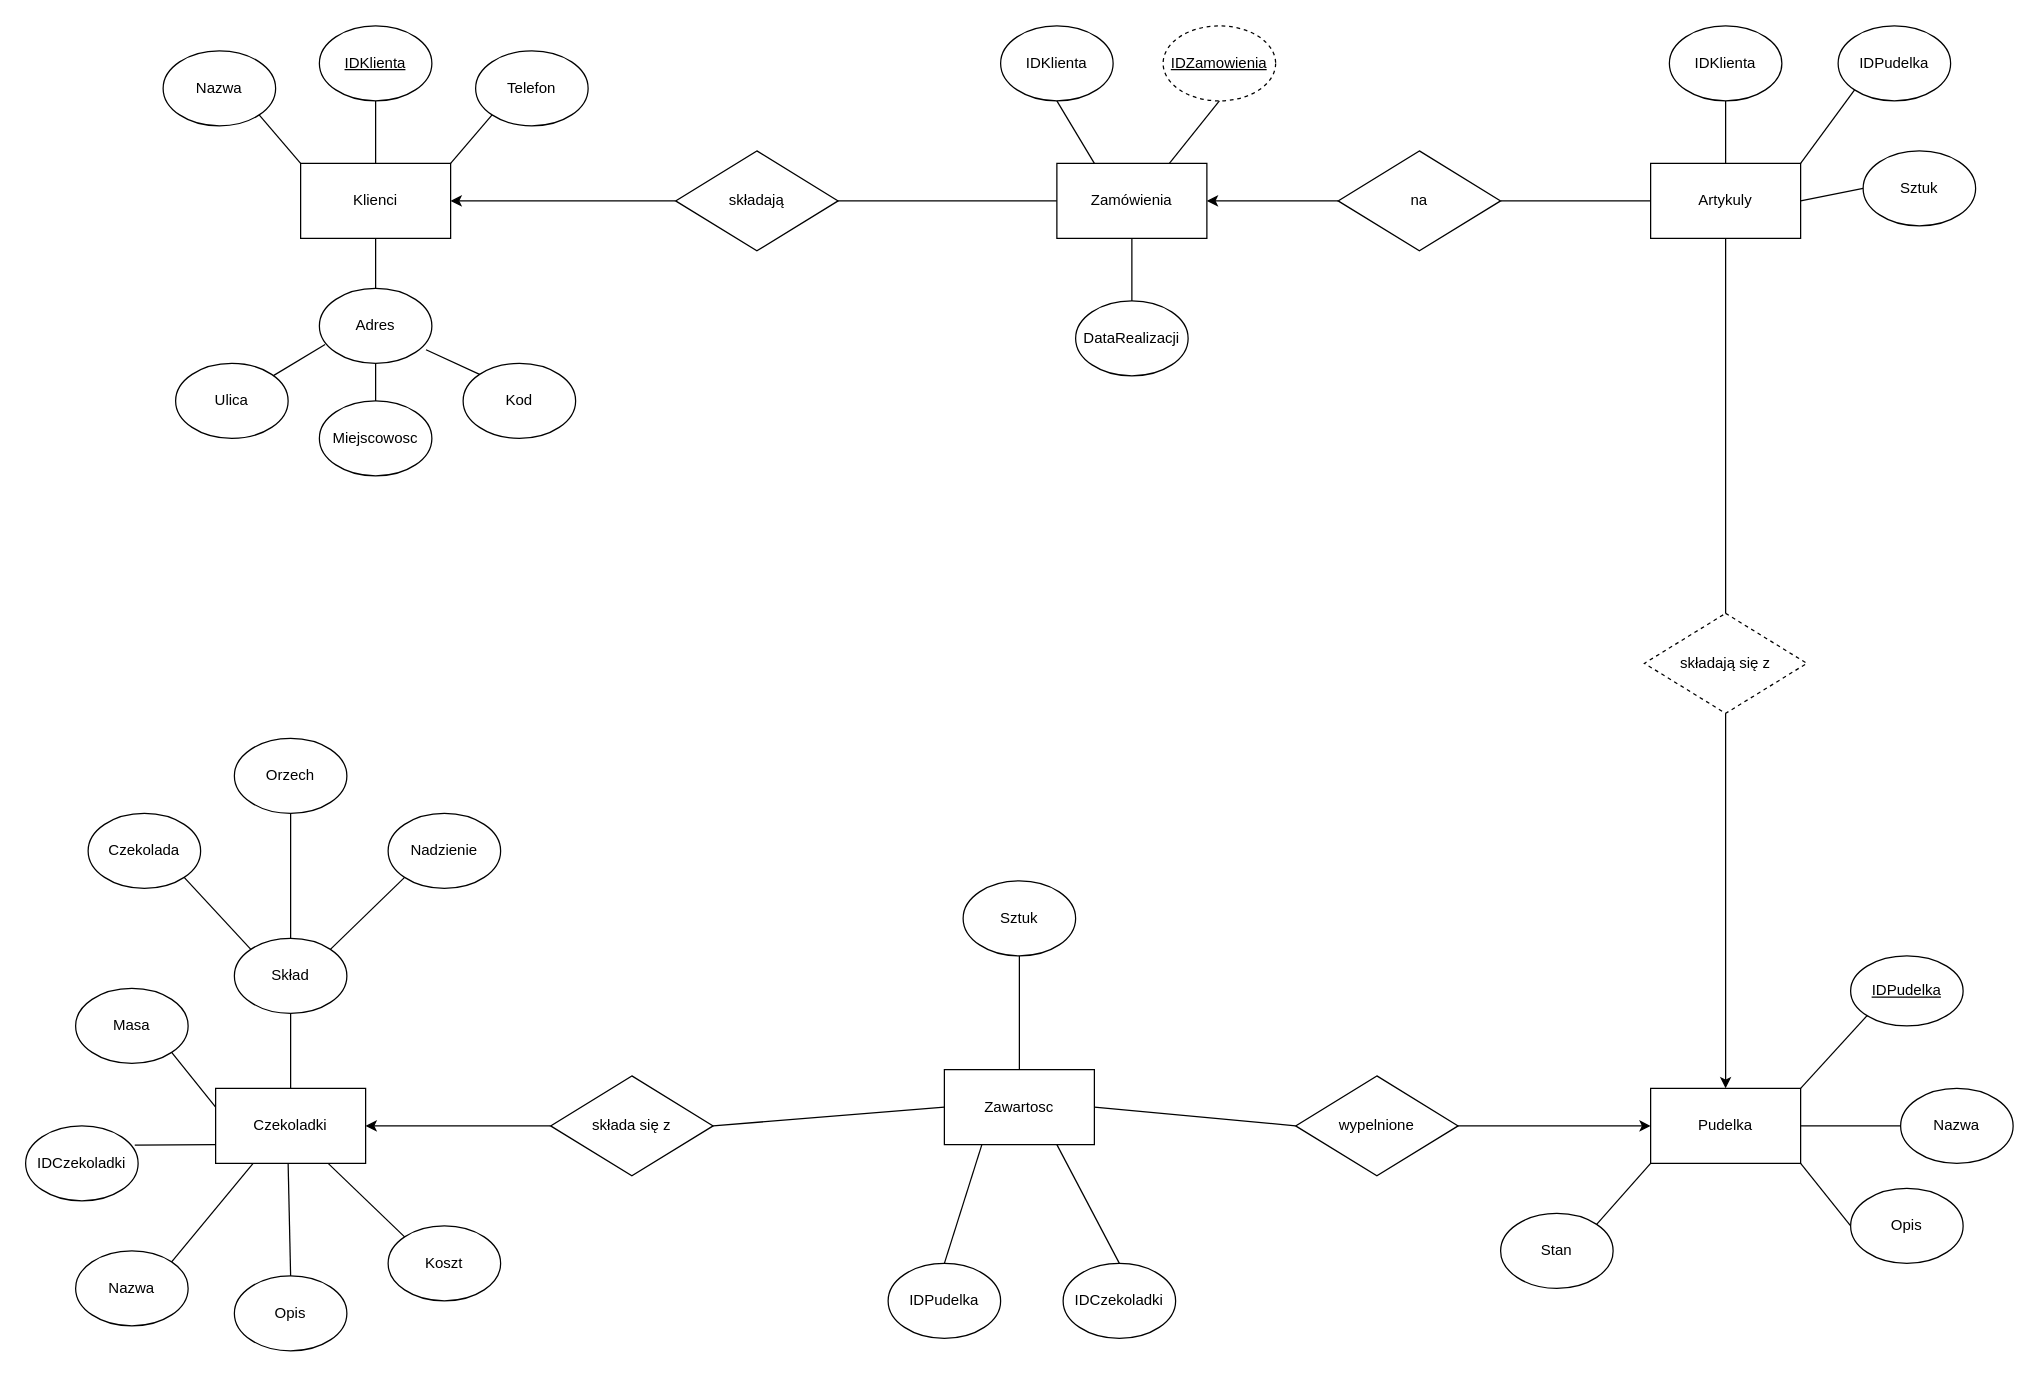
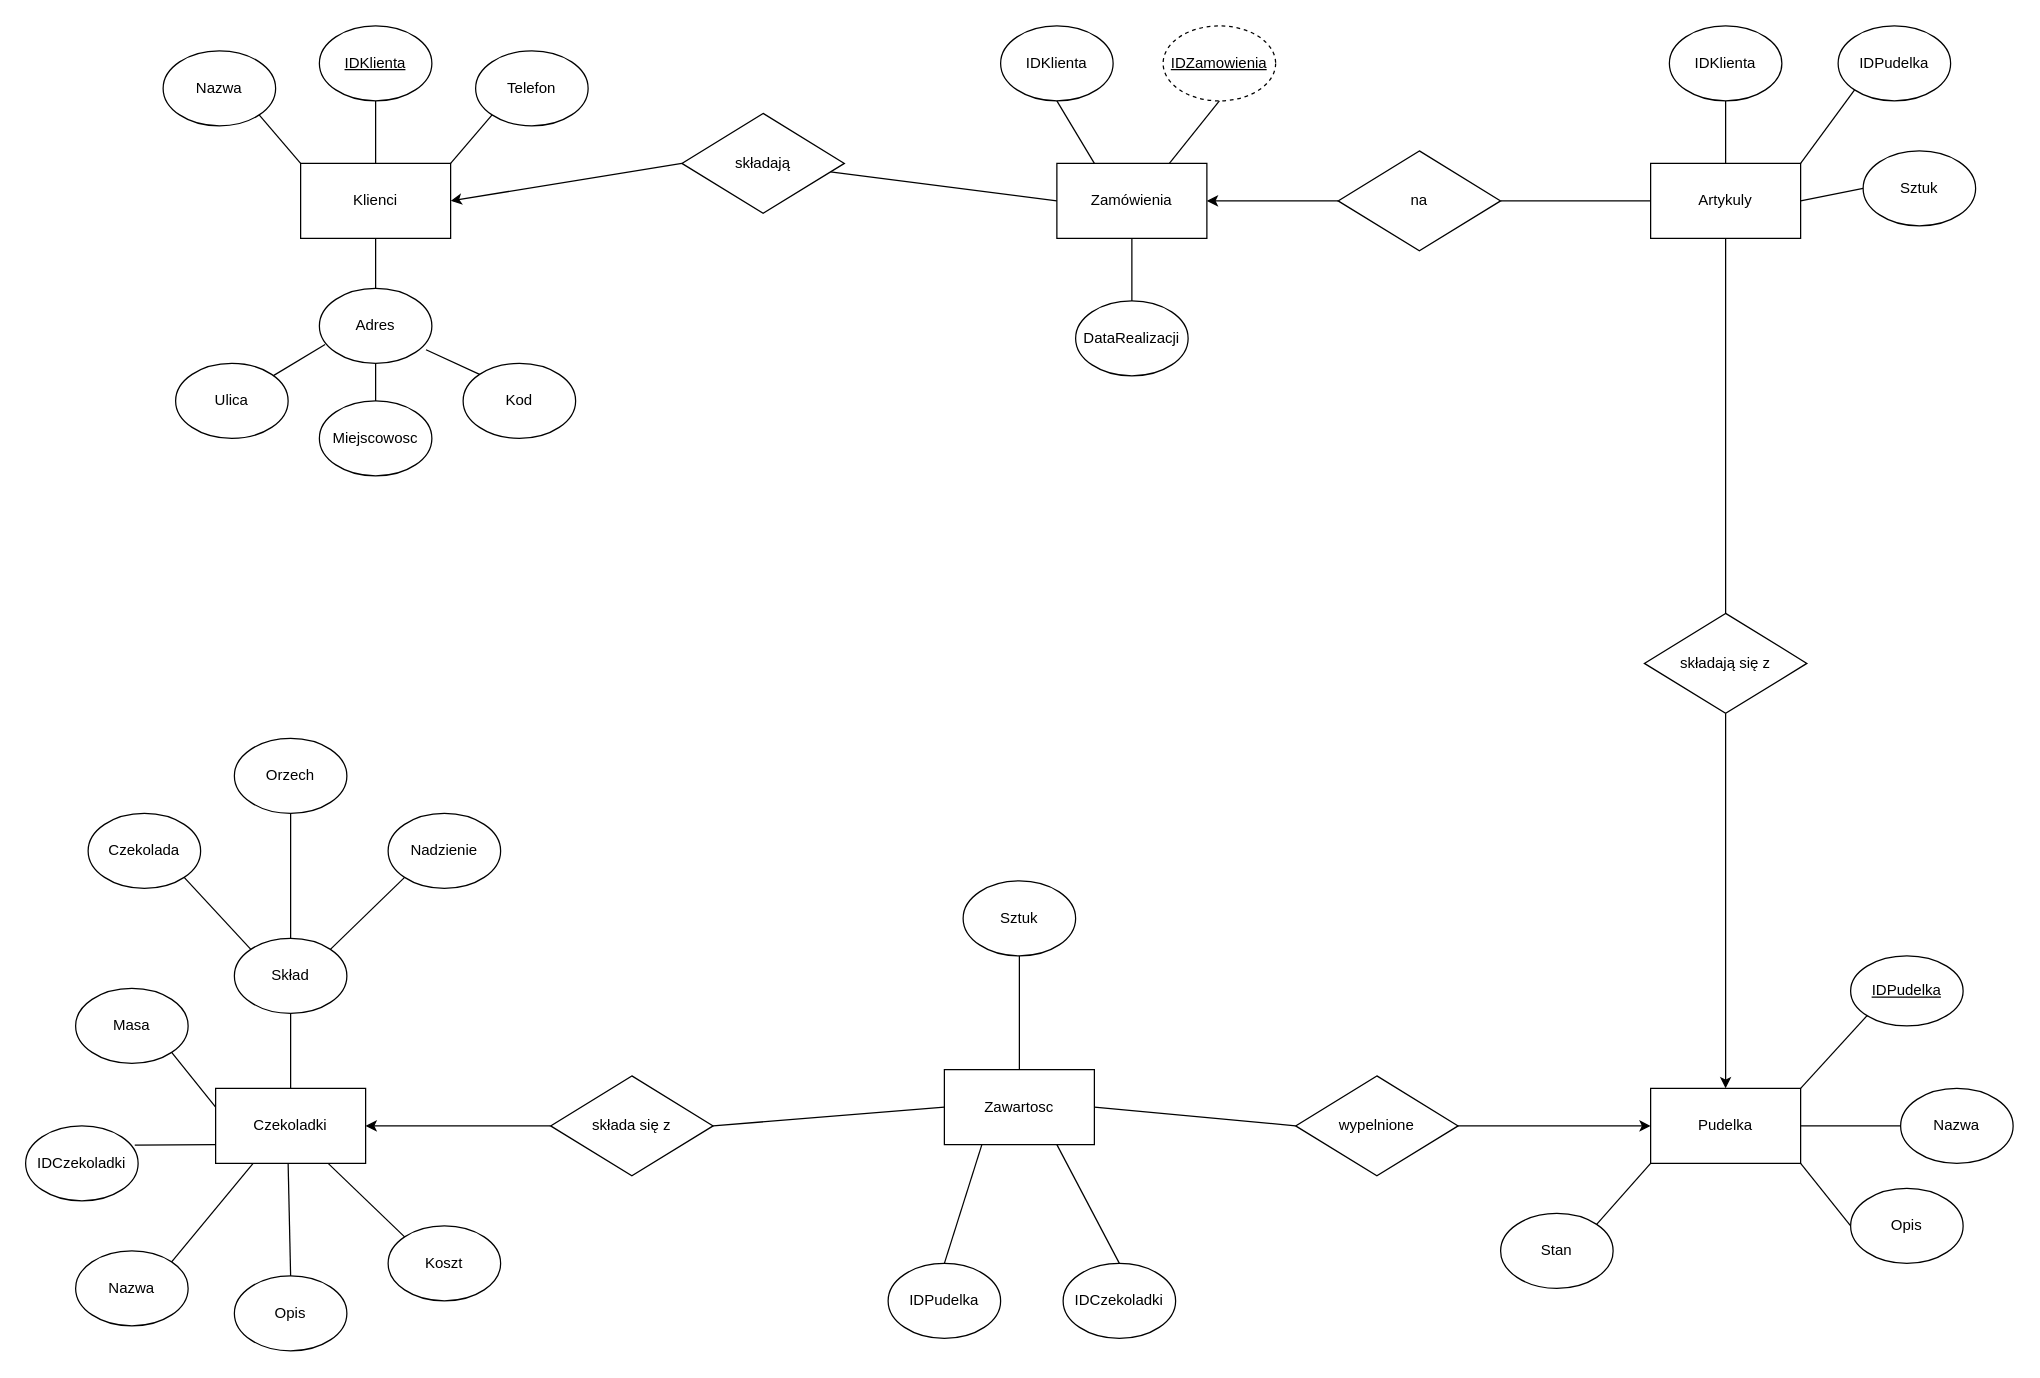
(757, 201) -> (763, 163)
(1726, 663) -> (1726, 663)
